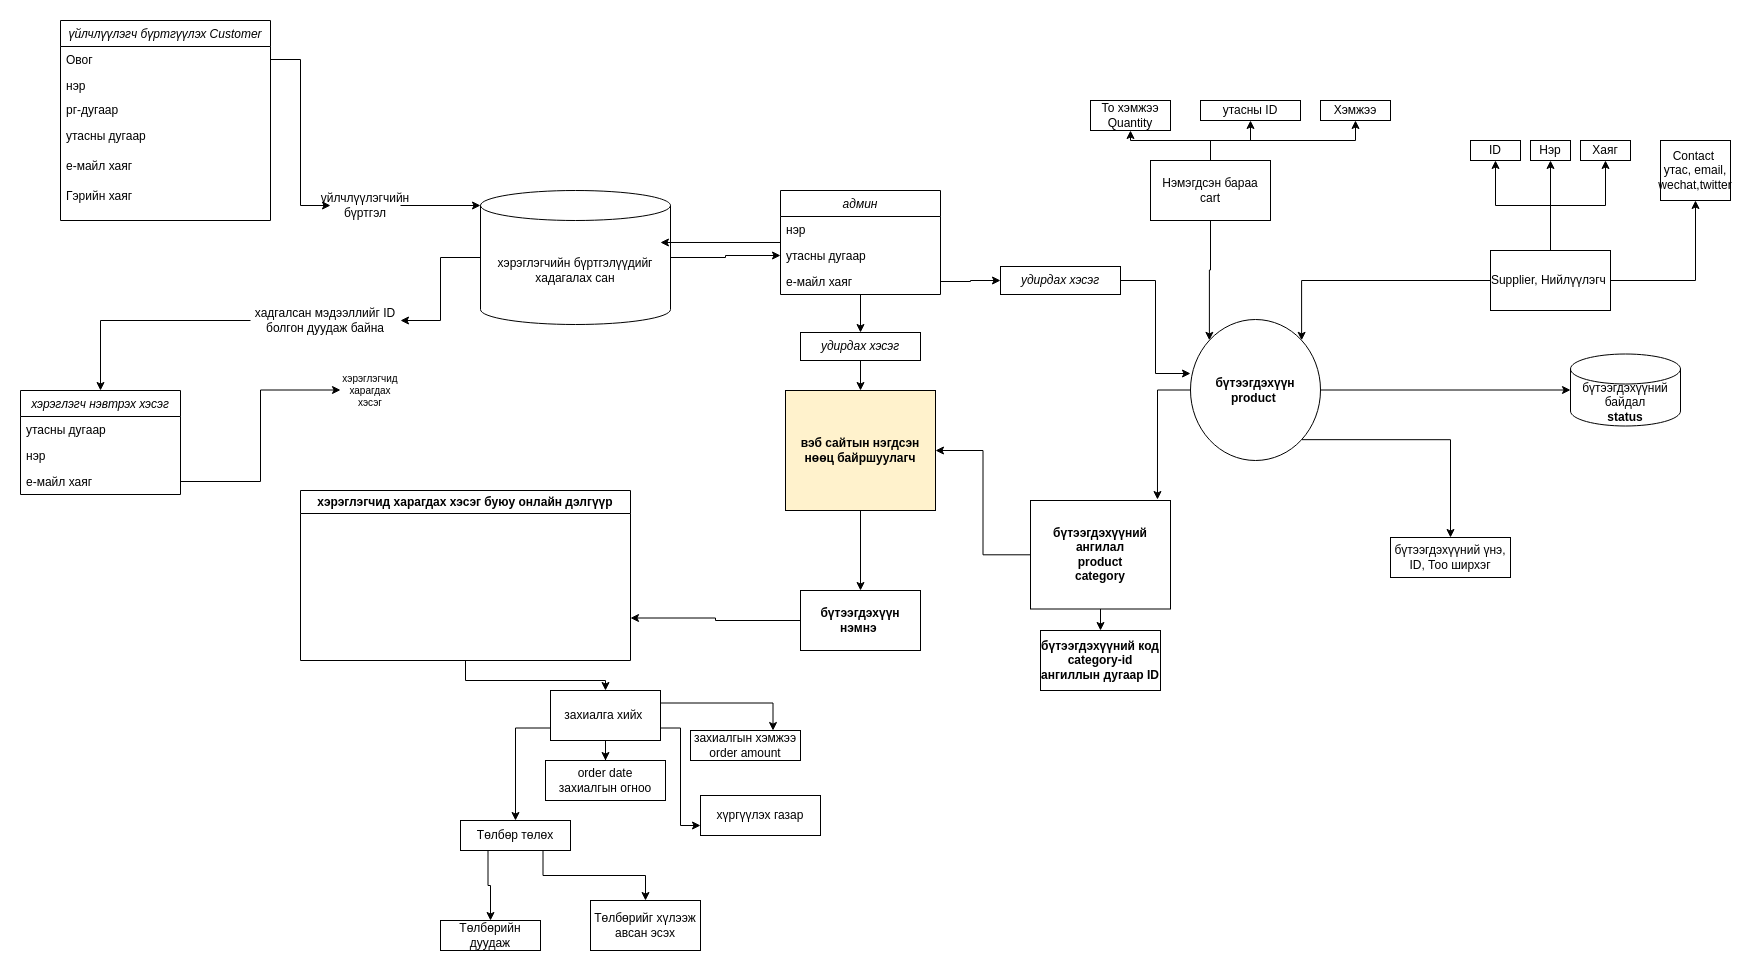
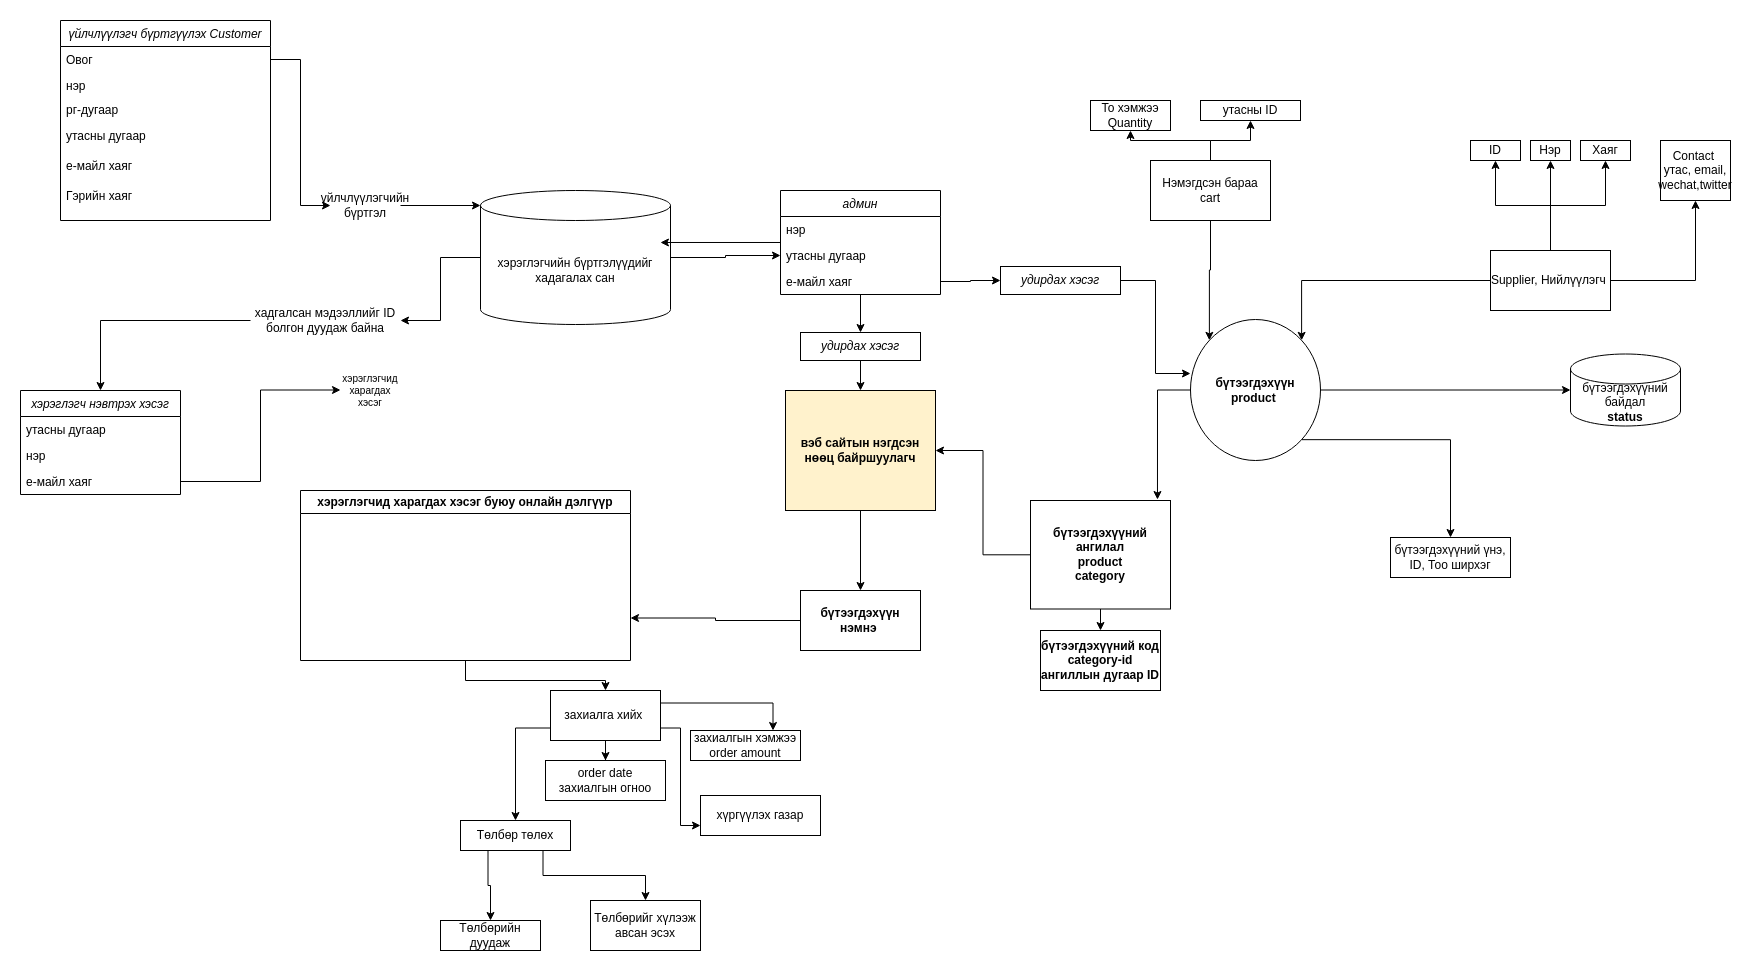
(1356, 111) -> none
(1310, 141) -> none
